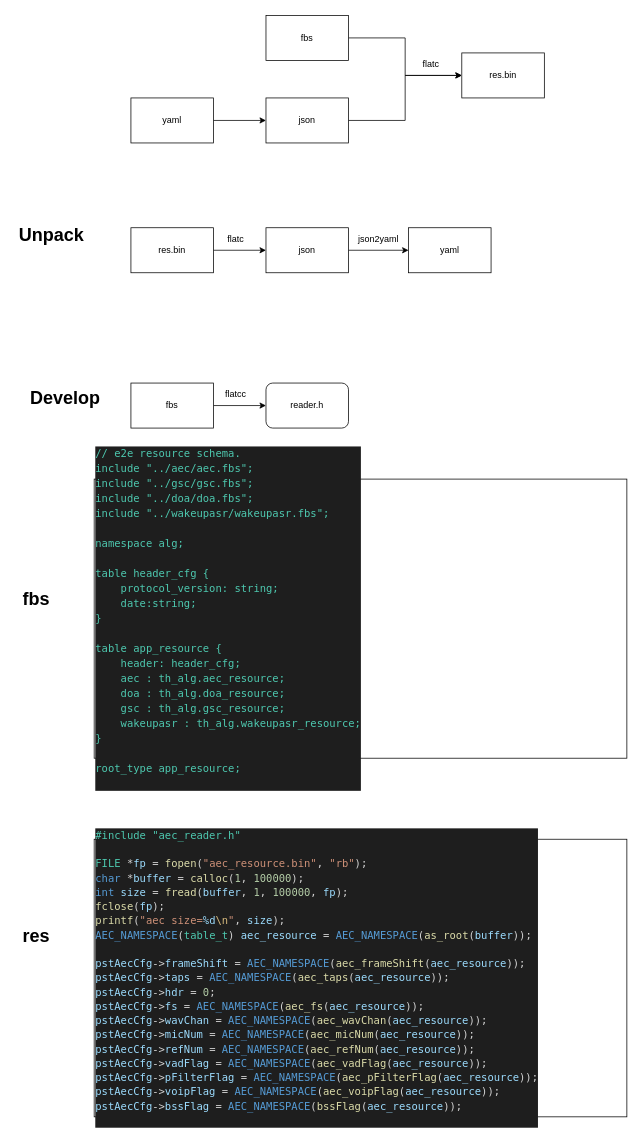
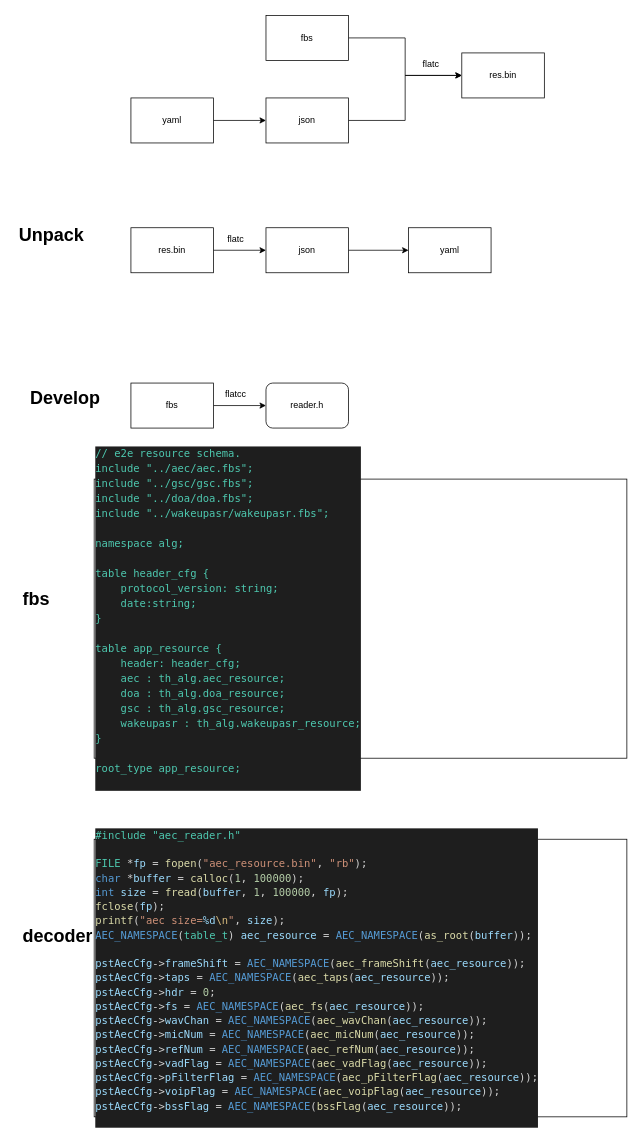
(378, 239) -> none
(30, 919) -> (41, 919)
